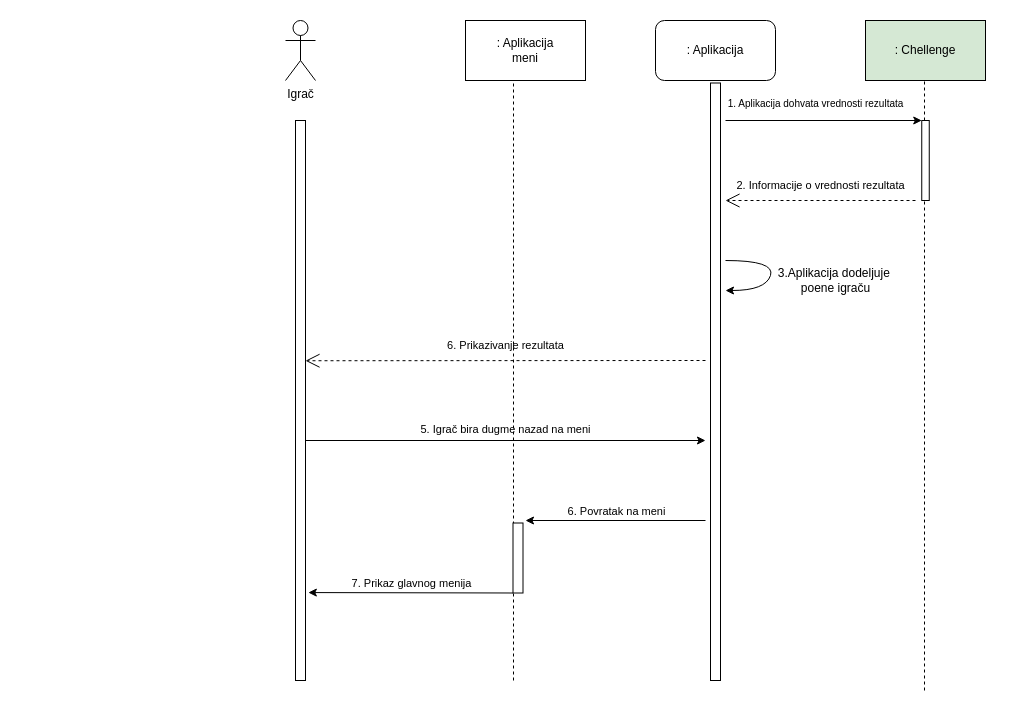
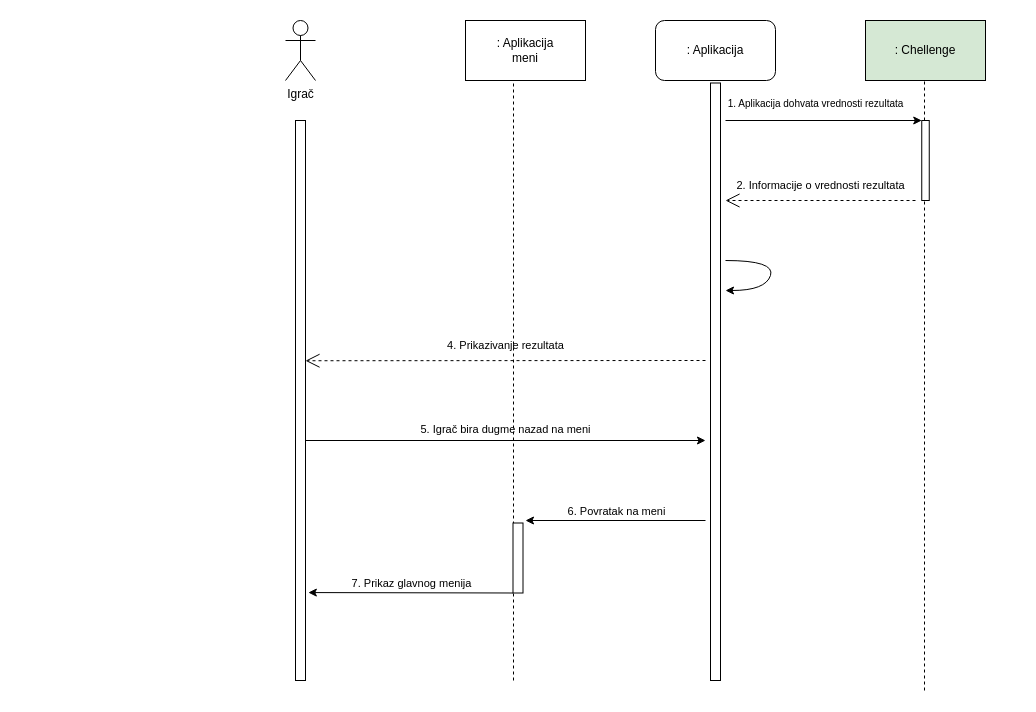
(836, 281) -> none
(506, 346) -> (506, 346)
